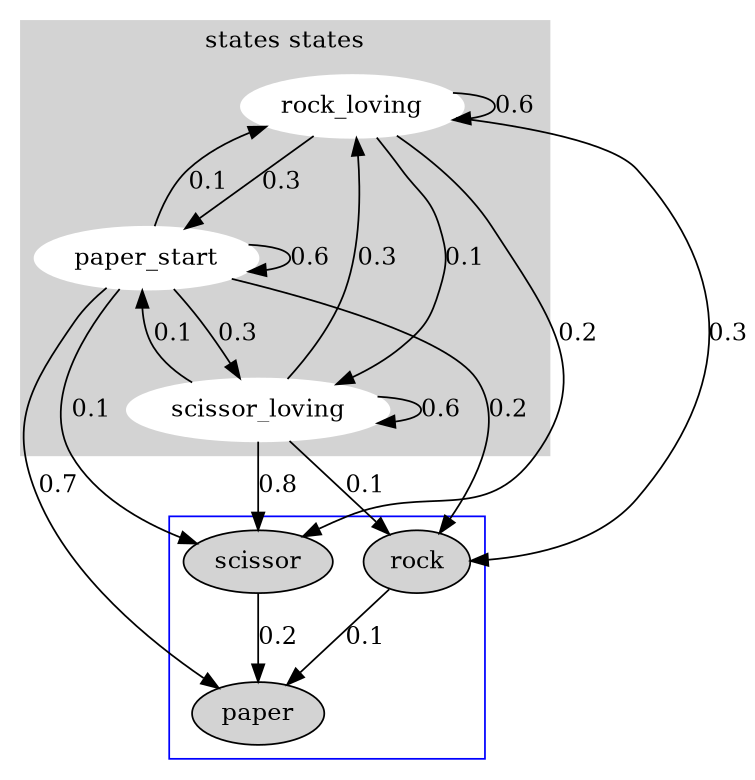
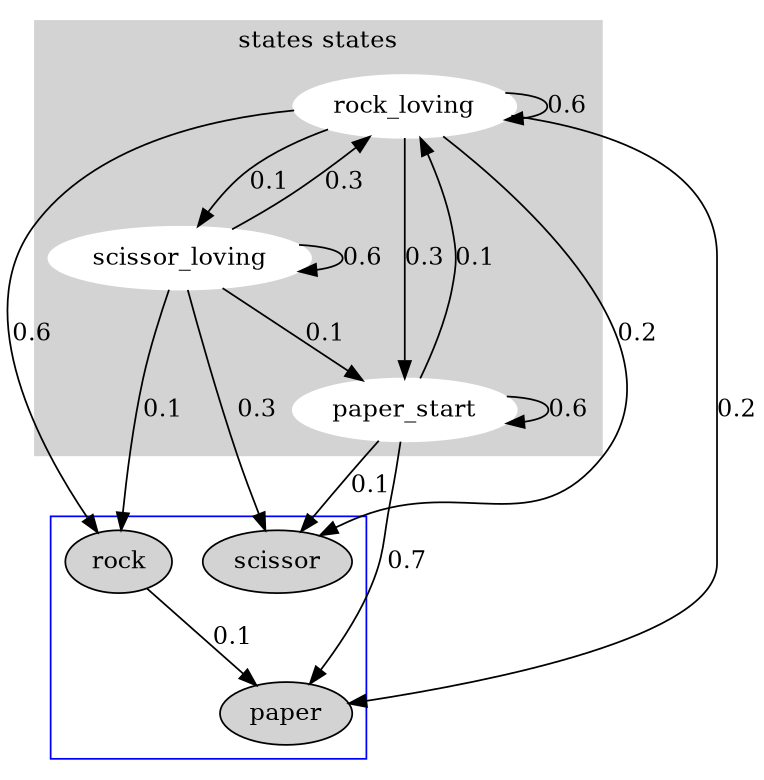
(204, 325) -> none
(728, 334) -> (32, 334)
(430, 345) -> none
(278, 486) -> (257, 410)
(258, 629) -> (717, 470)
